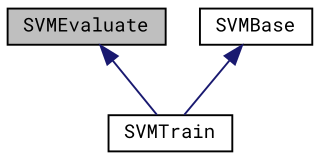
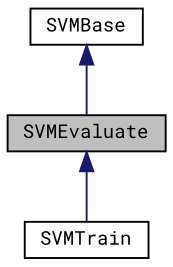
(207, 88) -> (87, 90)
